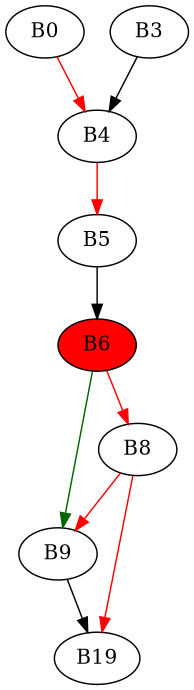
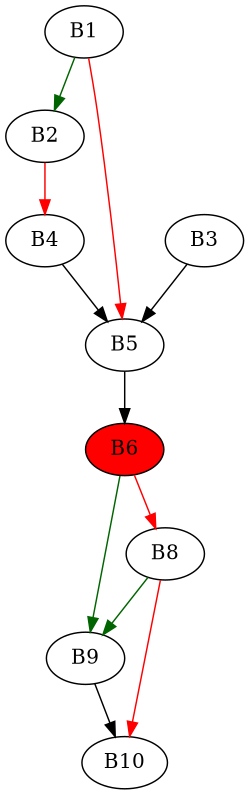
(45, 32) -> (45, 136)
none -> (84, 32)
(127, 78) -> (169, 287)
(97, 181) -> (80, 287)
(102, 496) -> (130, 600)
(97, 658) -> (125, 763)
